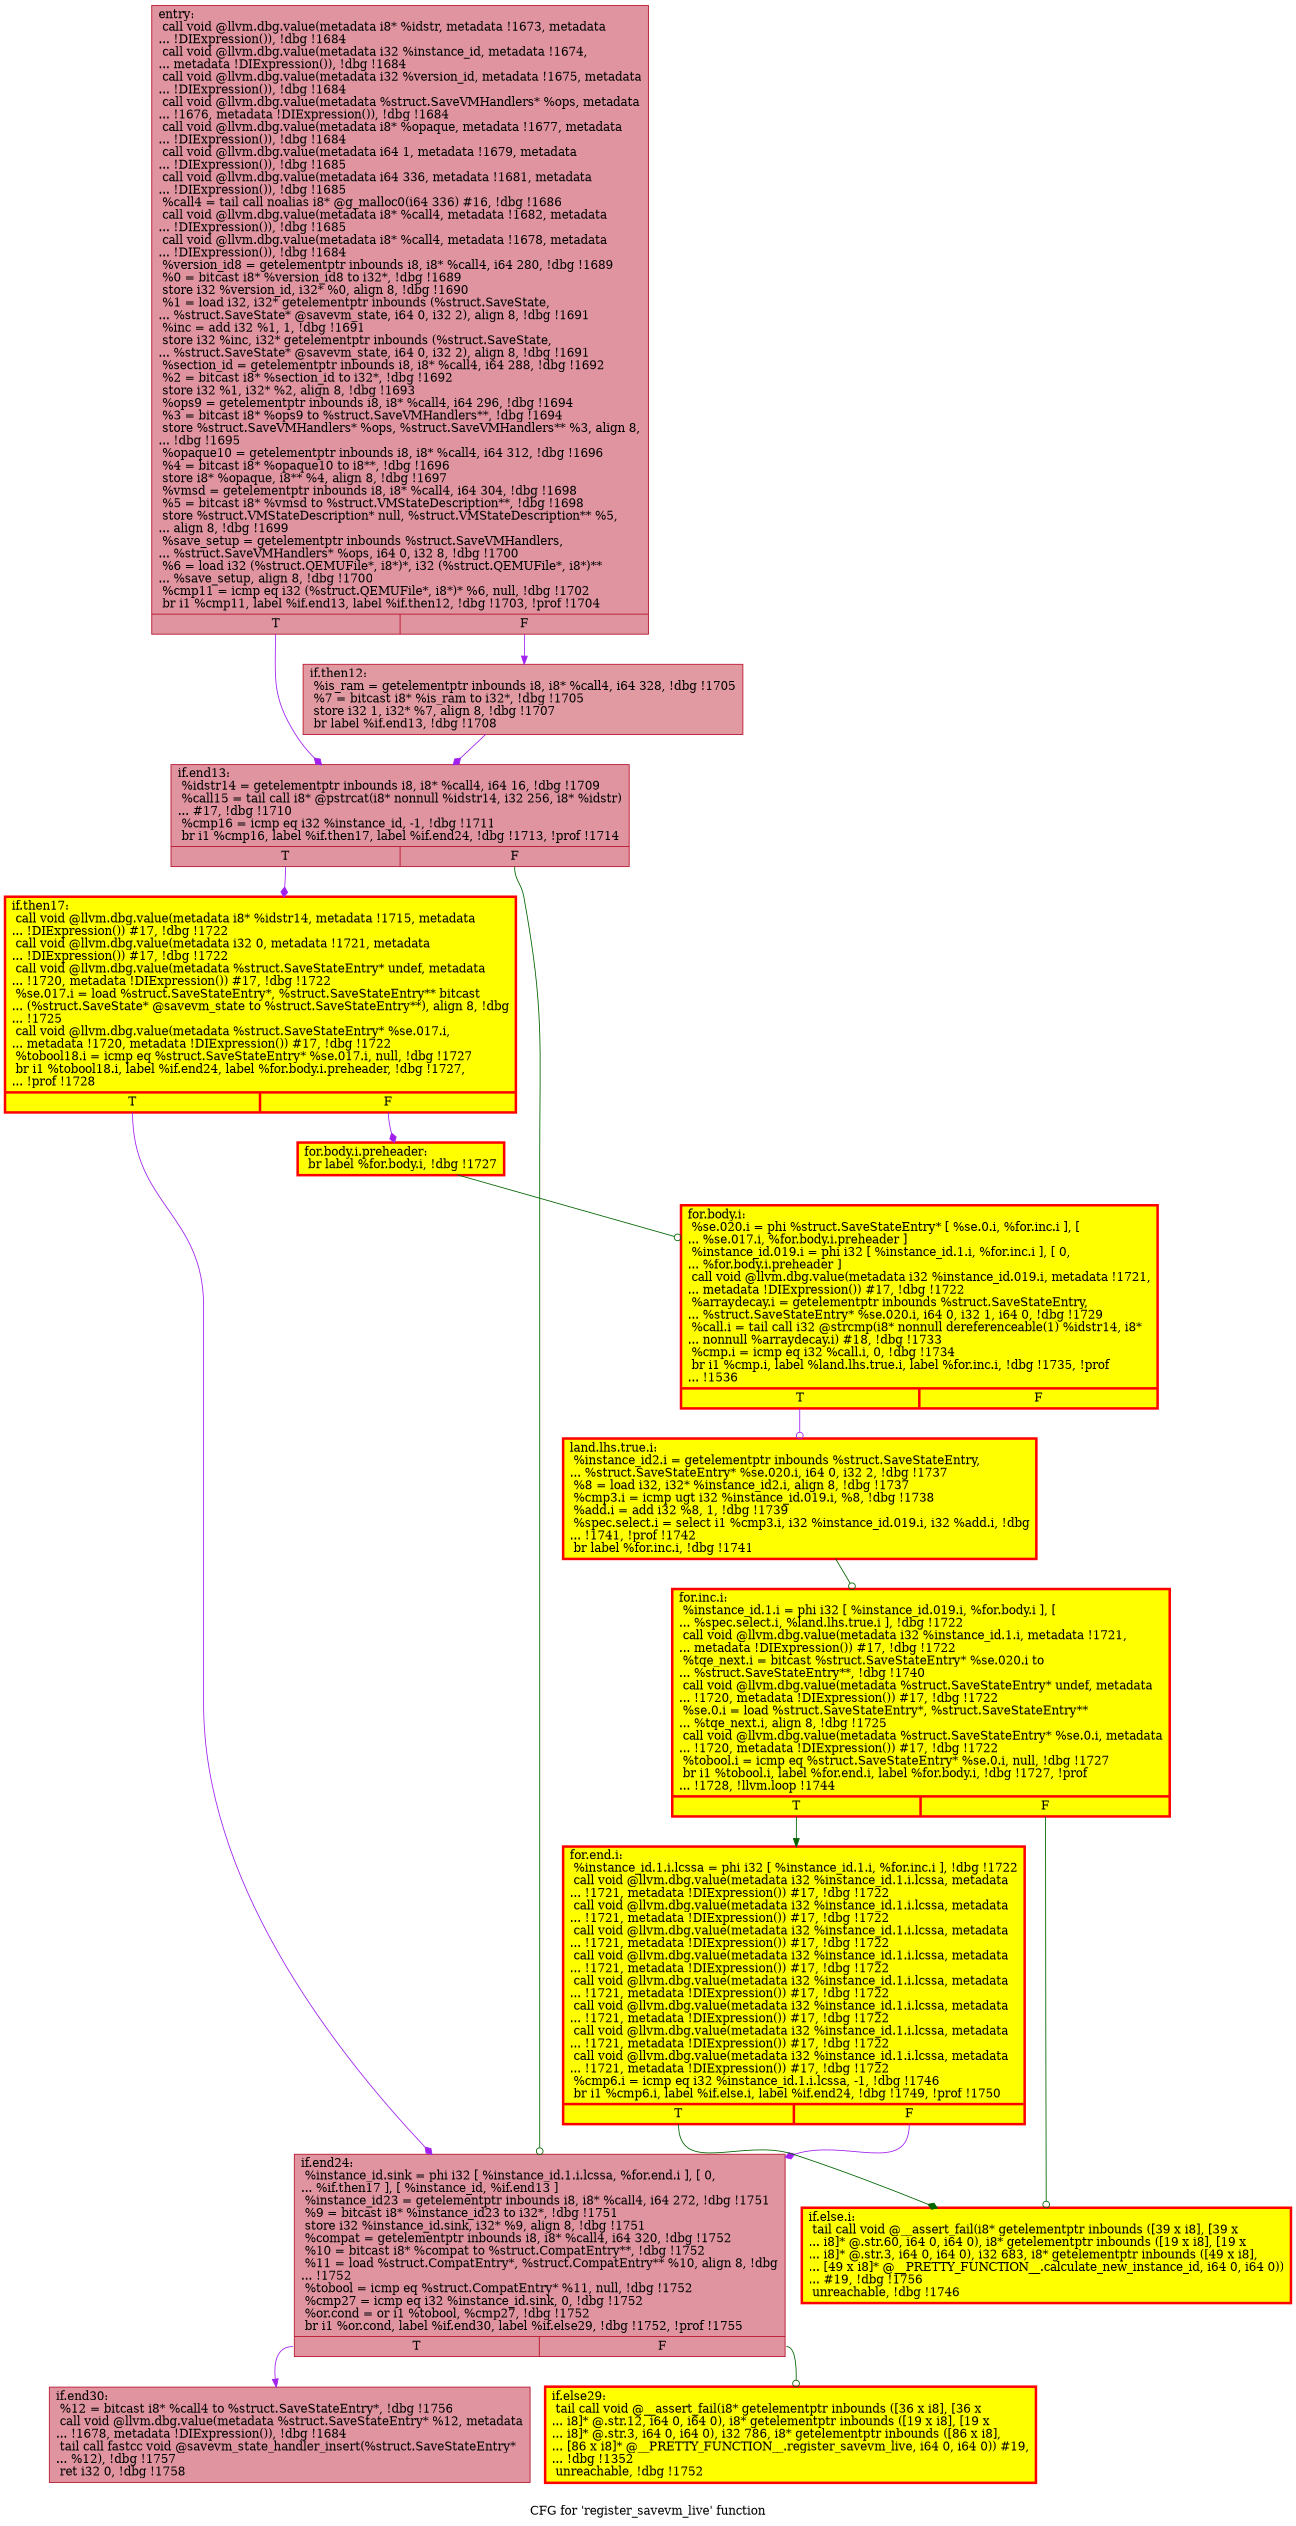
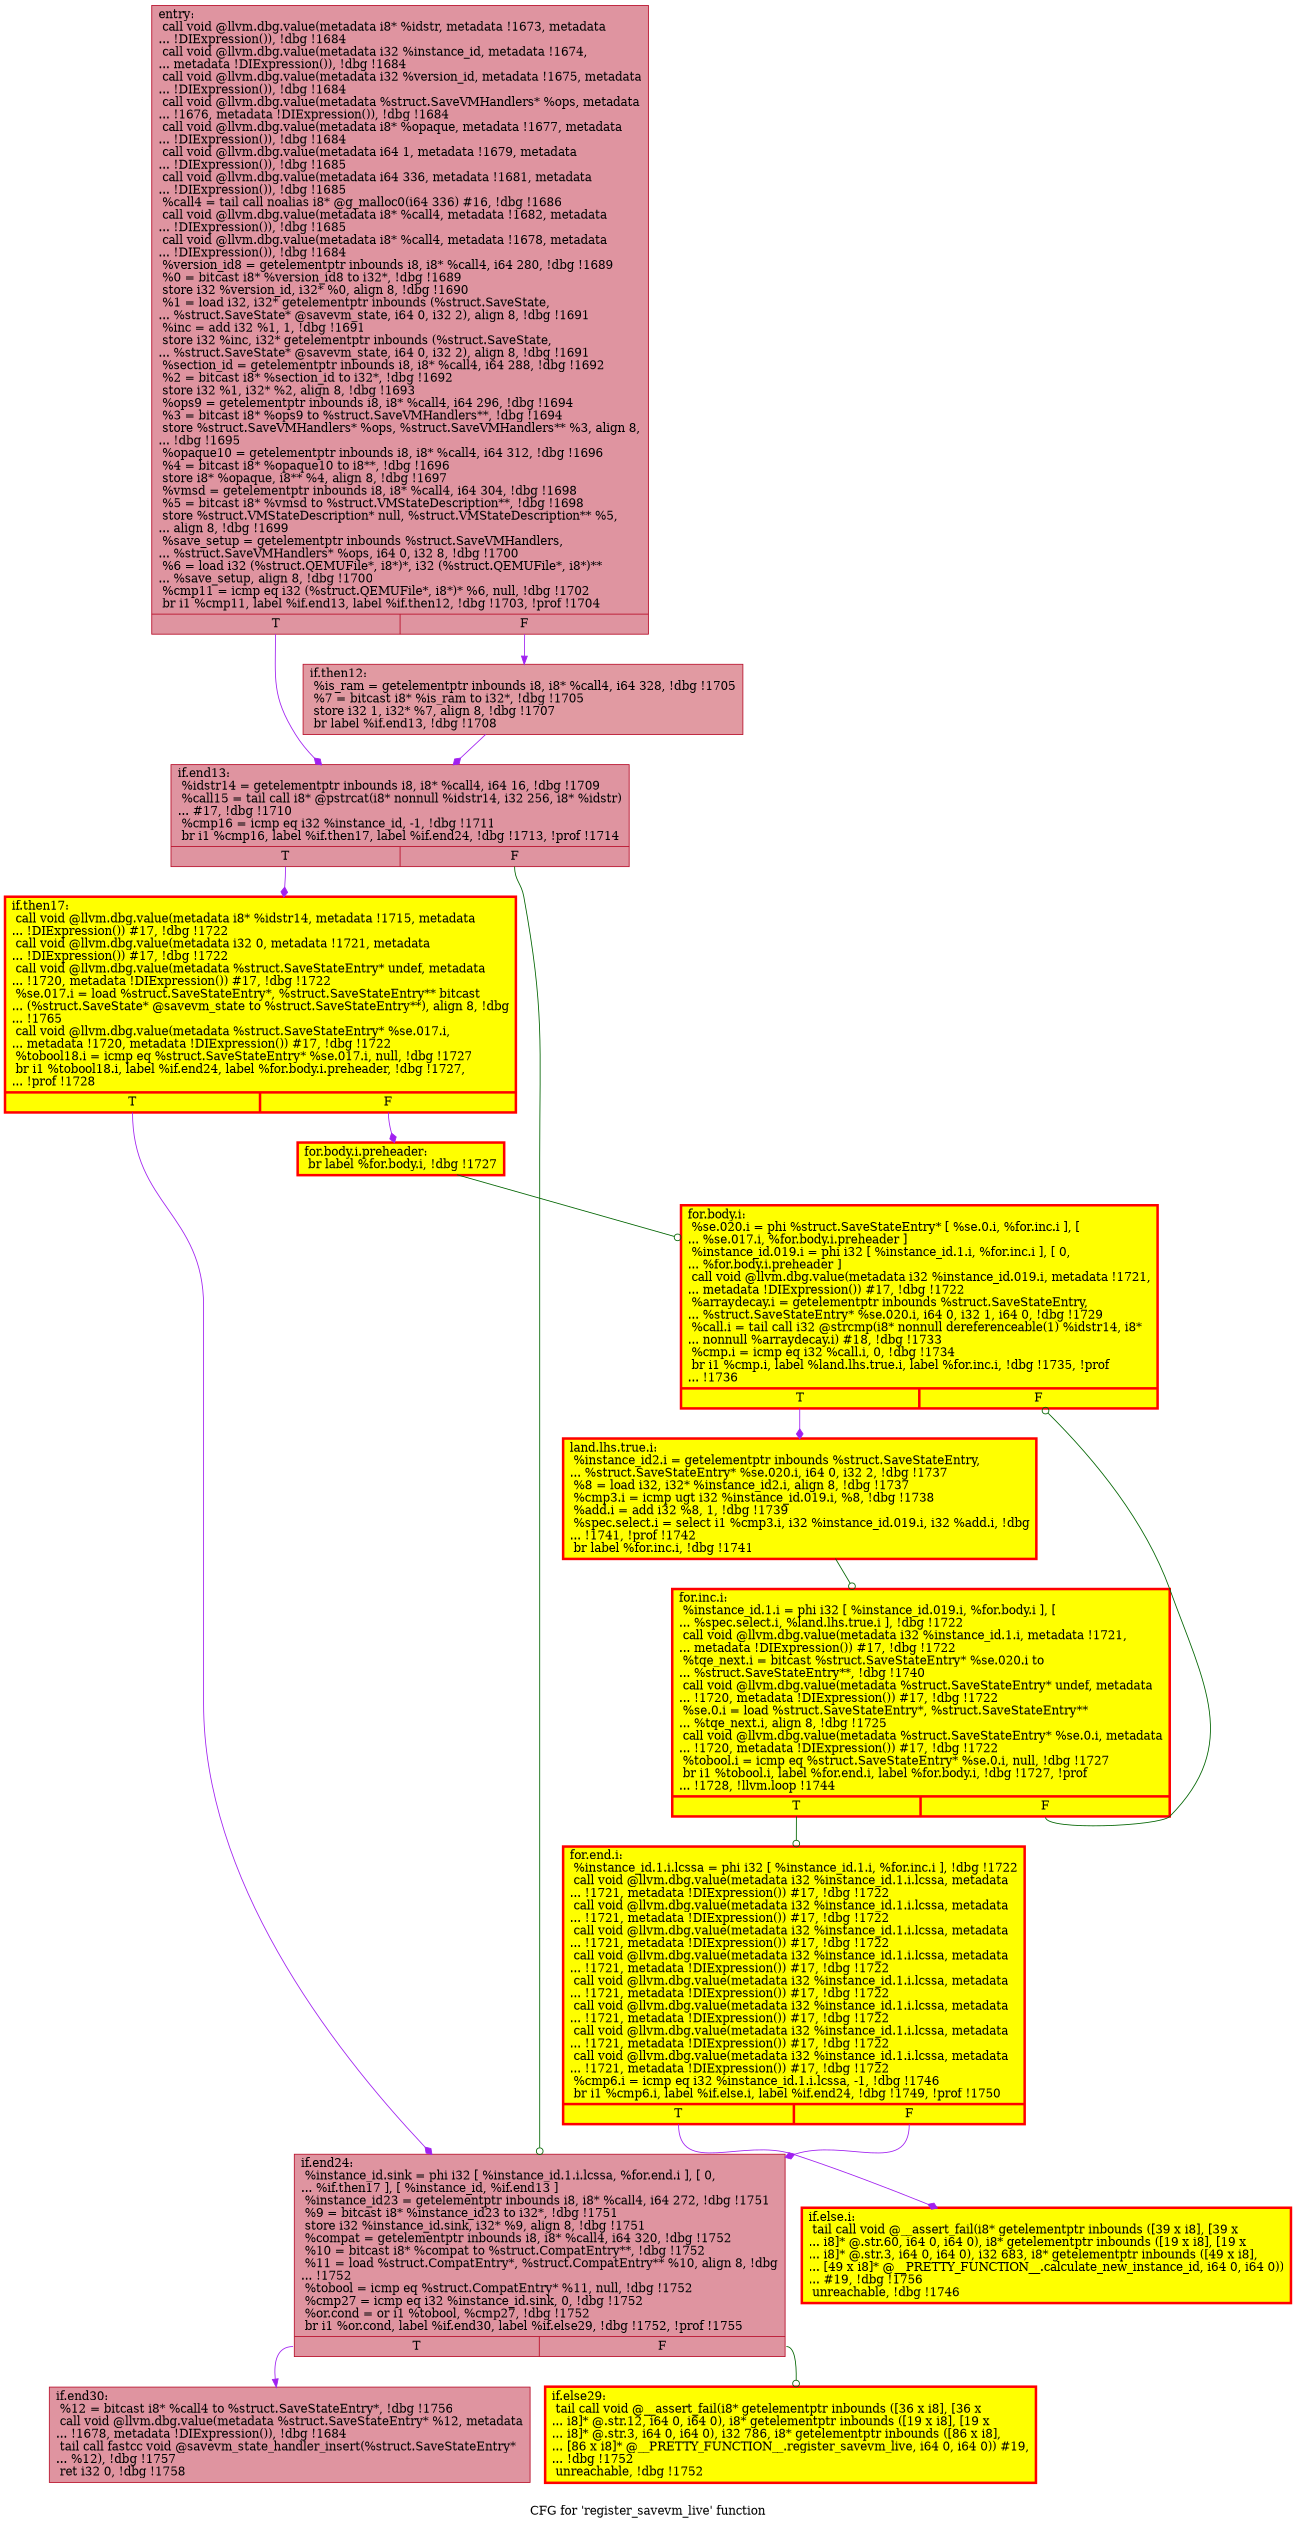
(37, 1019) -> (37, 1019)
(713, 1378) -> (713, 1378)
(800, 1420) -> (800, 1420)
(796, 1828) -> (796, 1828)
(1046, 2009) -> (1197, 1663)
(805, 2158) -> (805, 2158)
(593, 2459) -> (593, 2459)
